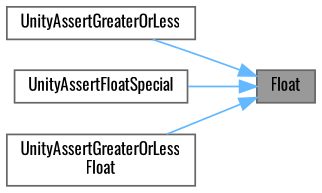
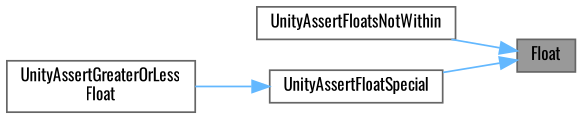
(101, 23) -> (356, 23)
(204, 119) -> (223, 86)
